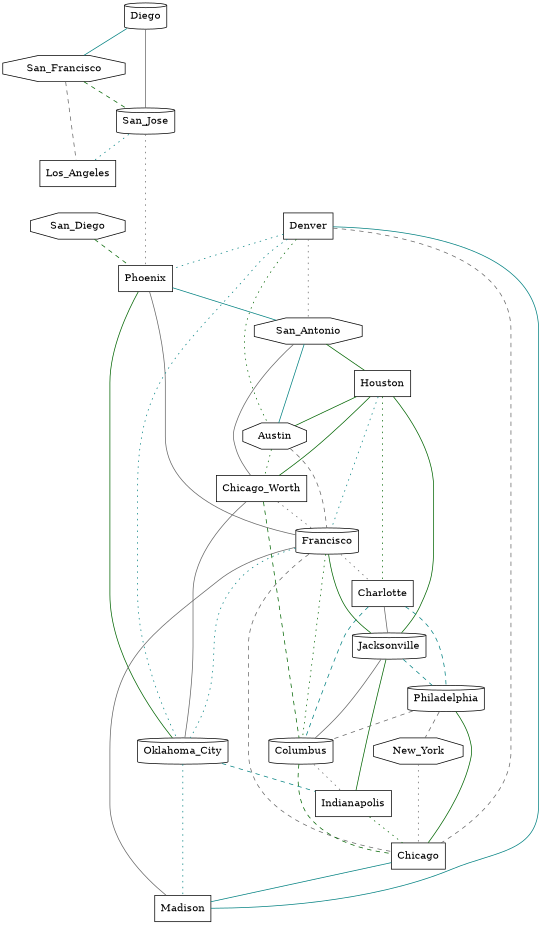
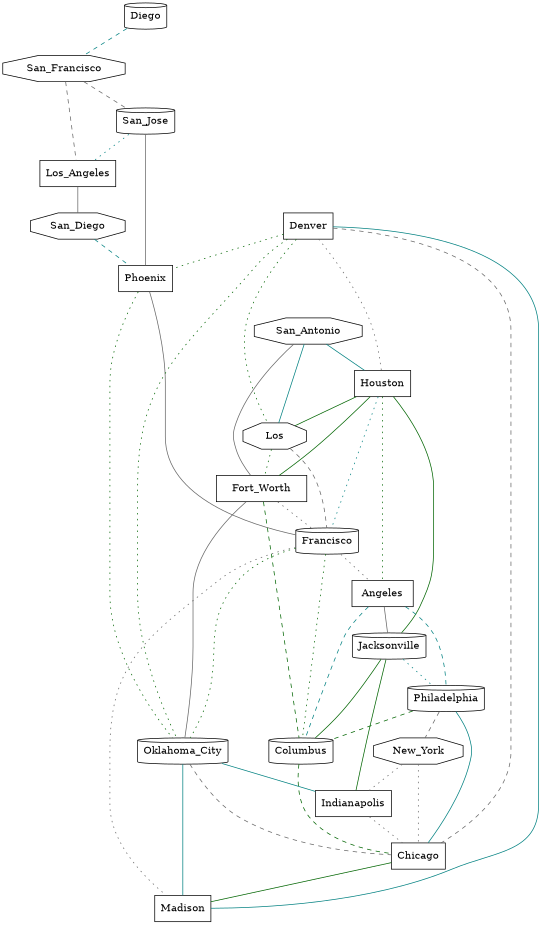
(105, 42) -> (105, 42)
(146, 69) -> none
(105, 95) -> (105, 95)
none -> (78, 200)
(146, 200) -> (146, 200)
(228, 251) -> (228, 251)
(112, 252) -> (112, 252)
(308, 279) -> (360, 300)
(230, 306) -> none
(345, 357) -> (345, 357)
(275, 436) -> (275, 436)
(139, 465) -> (139, 465)
(262, 489) -> (262, 489)
(110, 520) -> (110, 520)
(383, 594) -> (383, 594)
(341, 598) -> none
(216, 625) -> (216, 625)
(418, 672) -> (418, 672)
(120, 685) -> (120, 685)
(351, 701) -> (351, 701)
(377, 724) -> (377, 724)
(248, 736) -> (278, 835)
(269, 777) -> (269, 777)
(327, 777) -> (386, 777)
(464, 780) -> (464, 780)
(183, 830) -> (183, 830)
(386, 830) -> (386, 830)
(301, 882) -> (301, 882)
